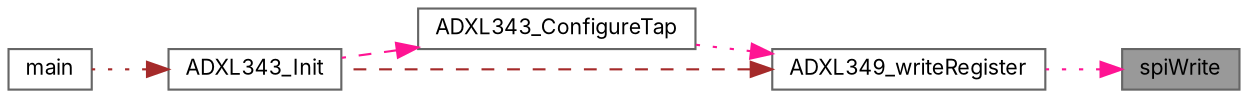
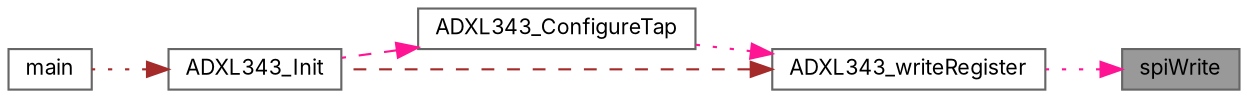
(909, 69) -> (909, 69)
